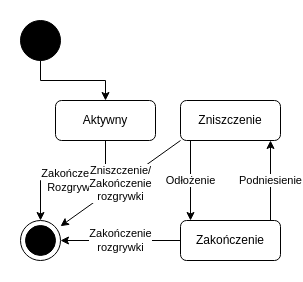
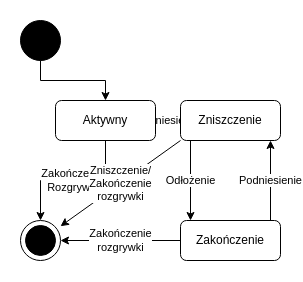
none -> (172, 121)
